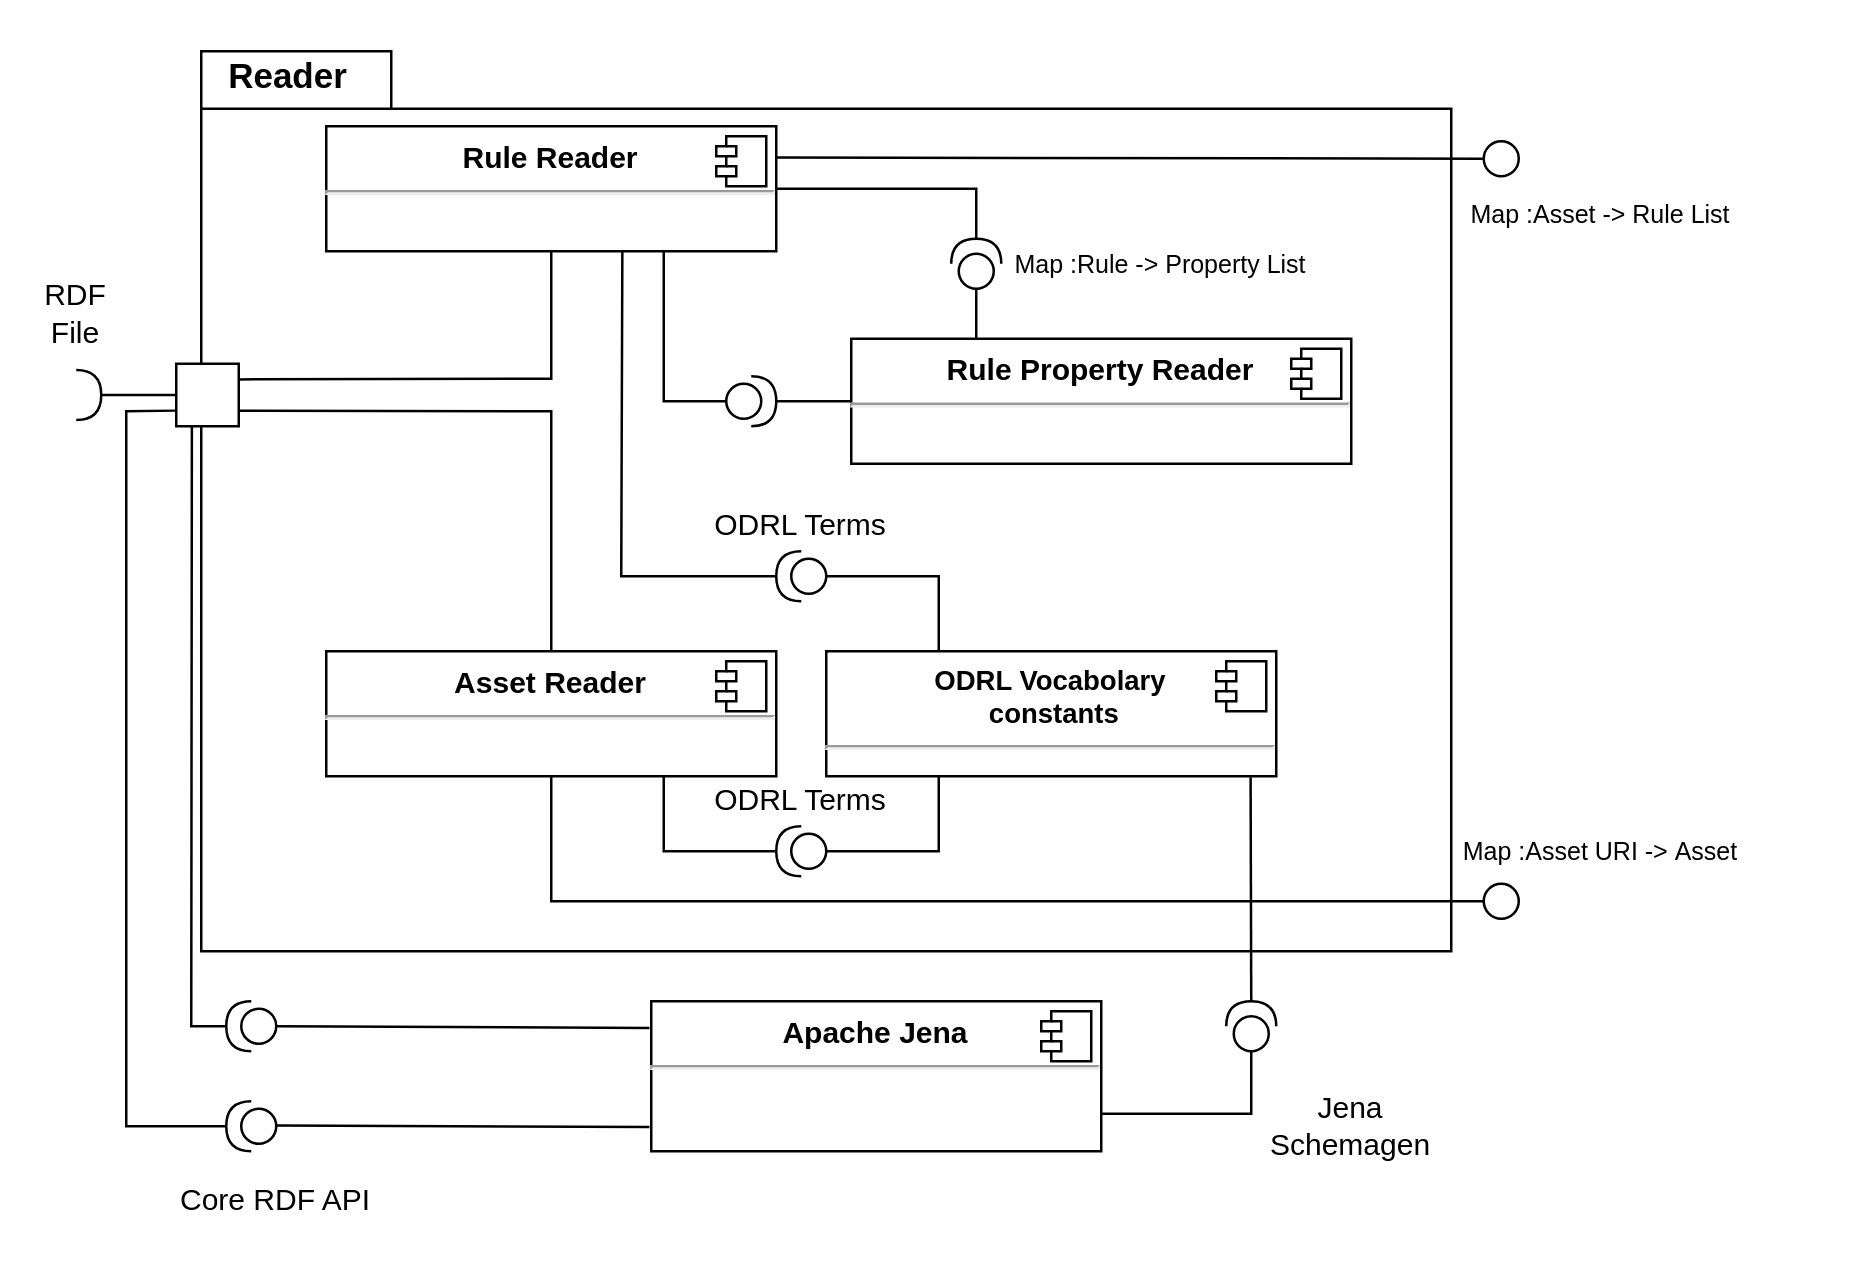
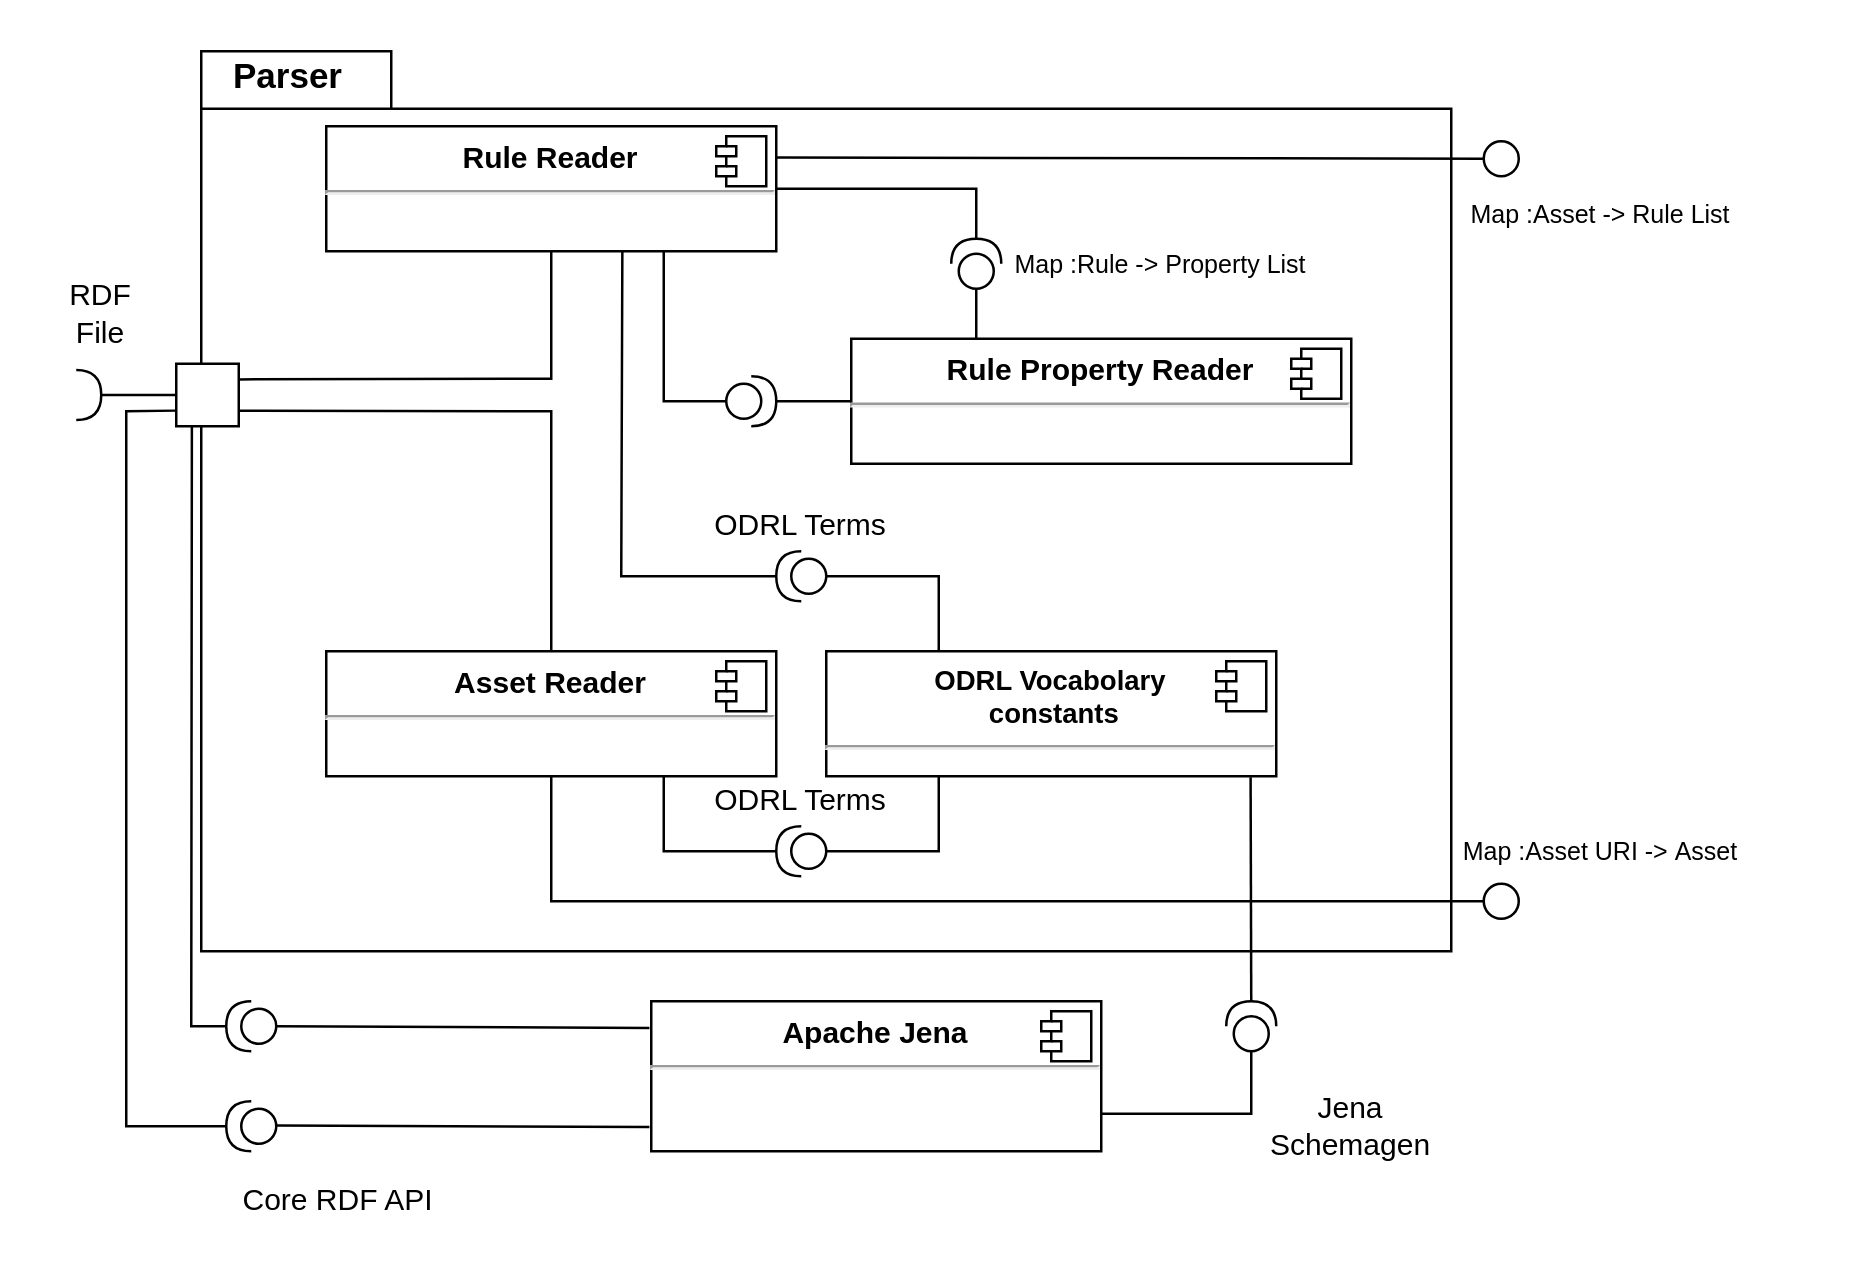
(289, 76) -> (289, 76)
(76, 314) -> (101, 314)
(276, 1201) -> (339, 1201)
